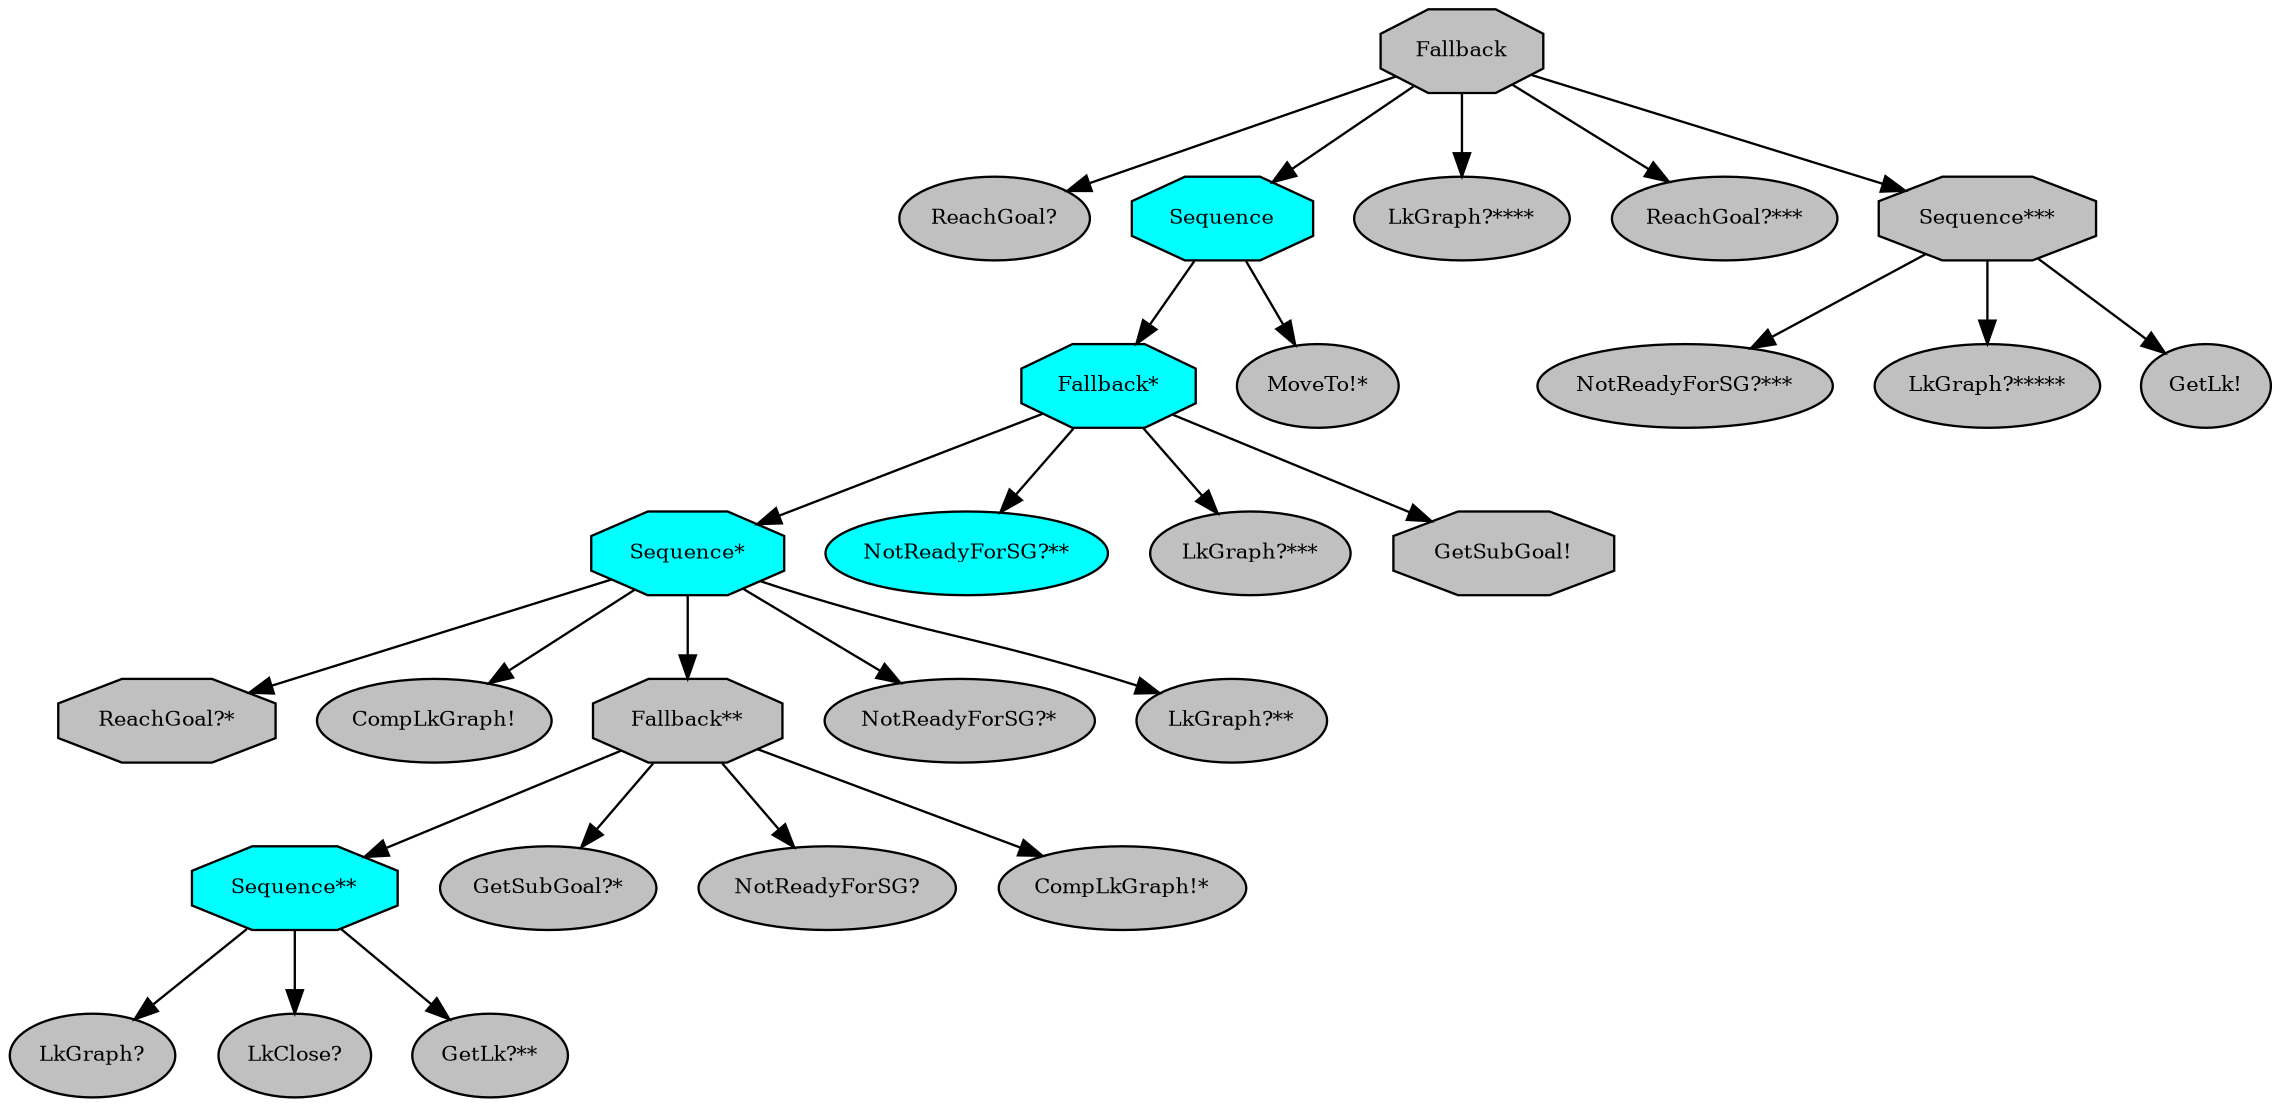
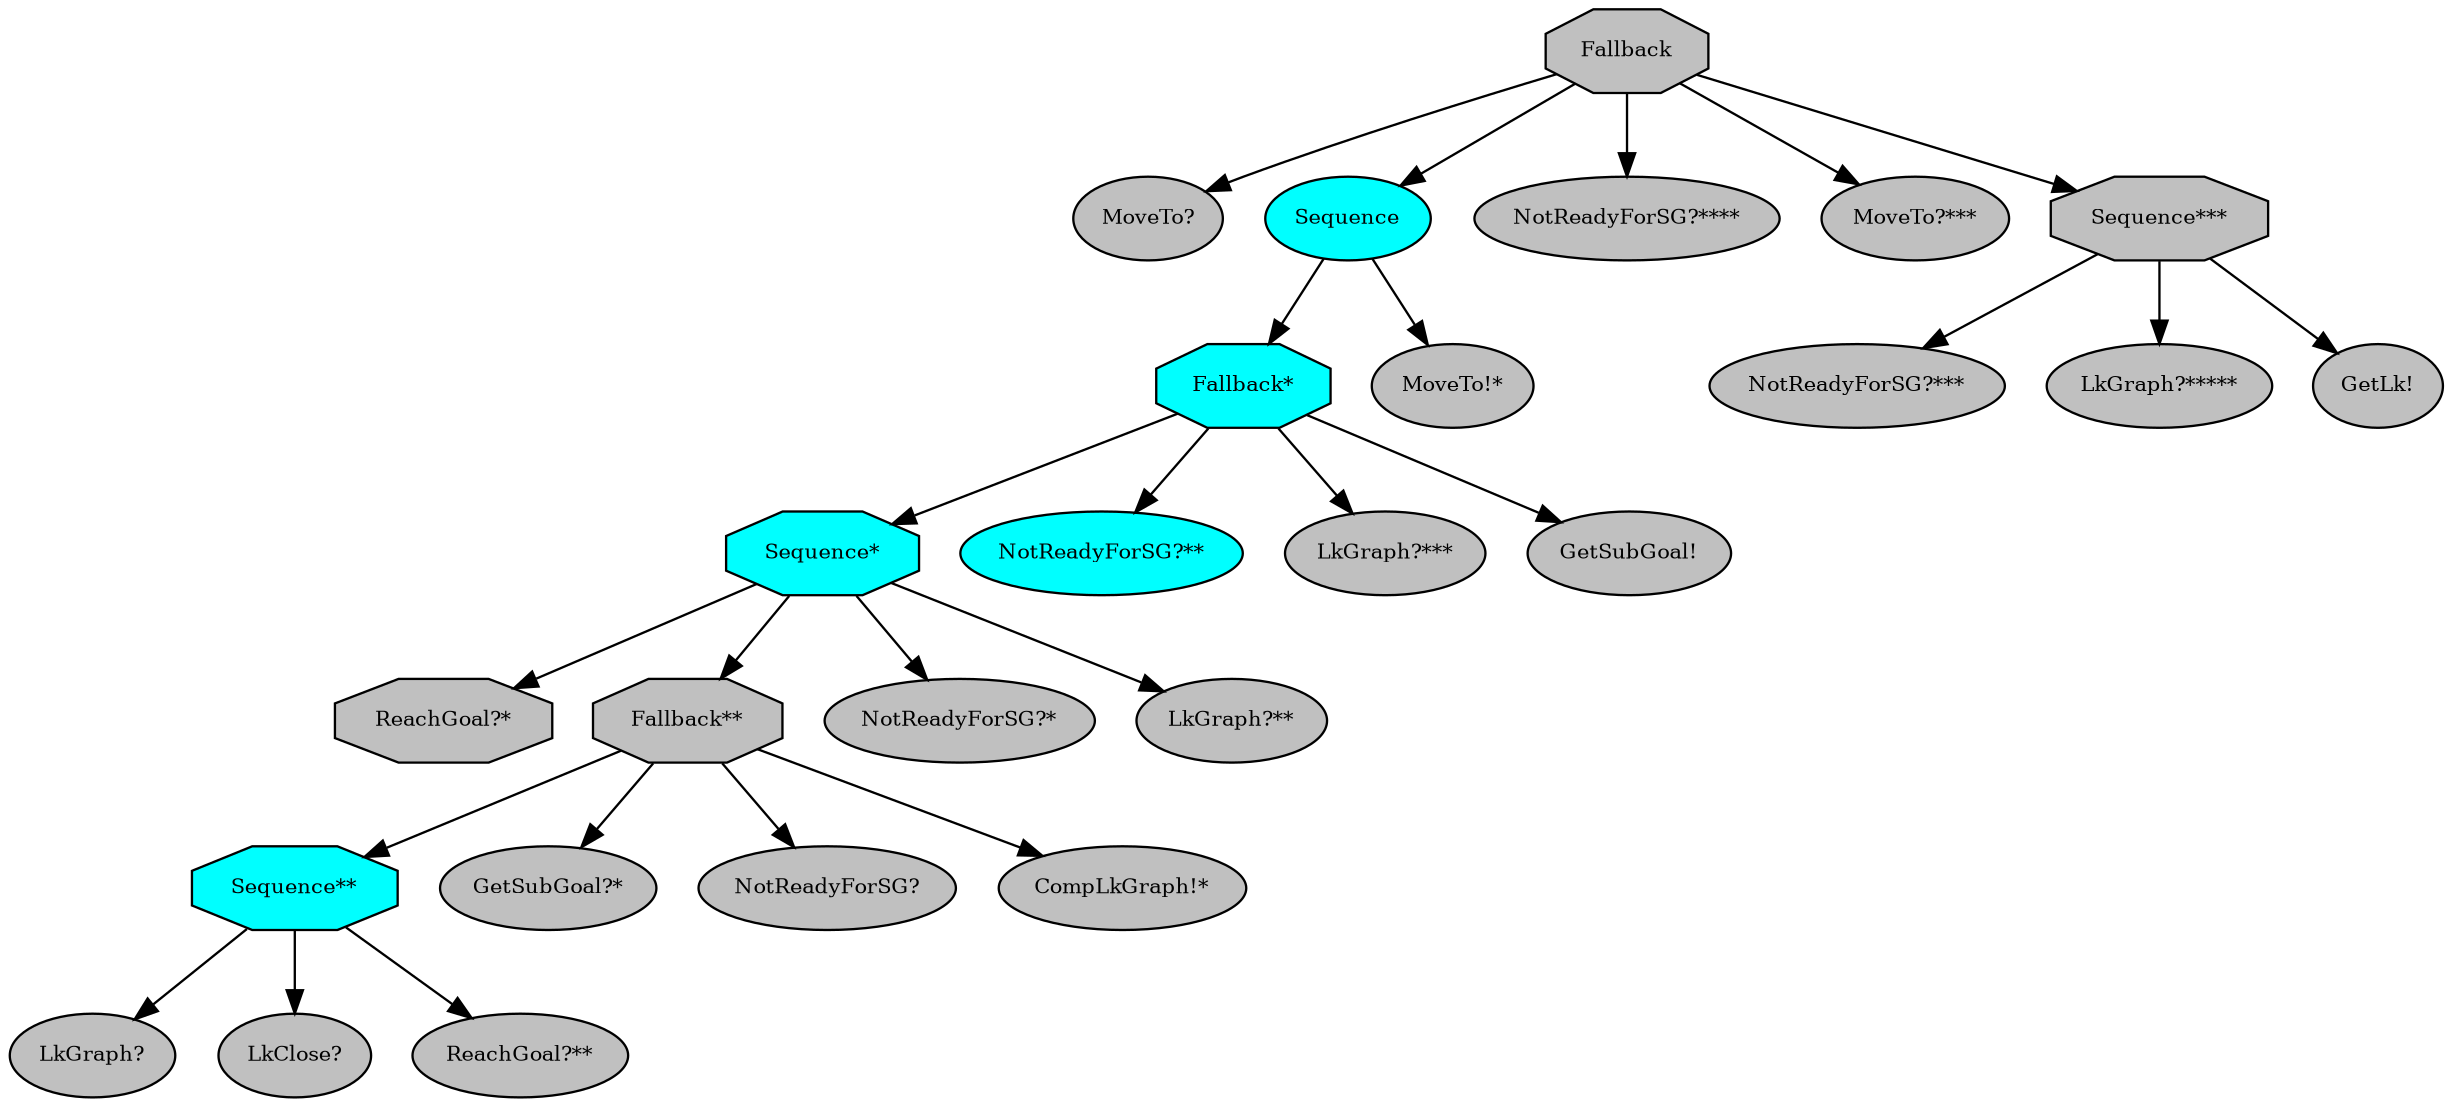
(995, 219) -> (1148, 219)
(1222, 219) -> (1348, 219)
(1462, 219) -> (1627, 219)
(1725, 219) -> (1915, 219)
(1504, 553) -> (1629, 553)
(434, 721) -> none
(490, 1056) -> (520, 1056)
